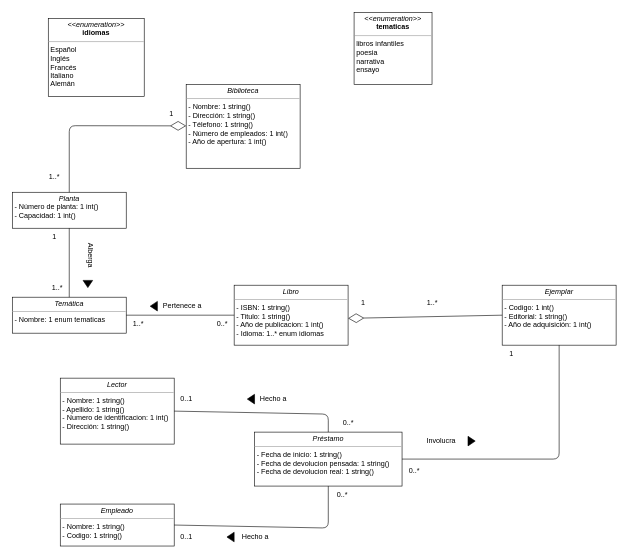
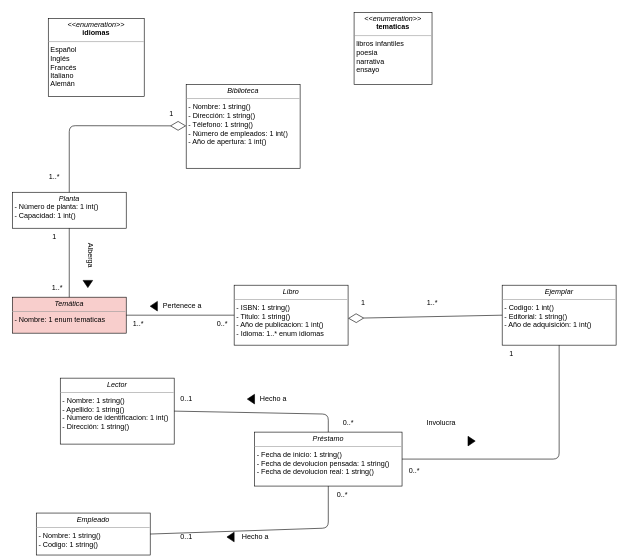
(69, 315) -> (69, 315)
(441, 441) -> (441, 423)
(117, 525) -> (93, 534)
